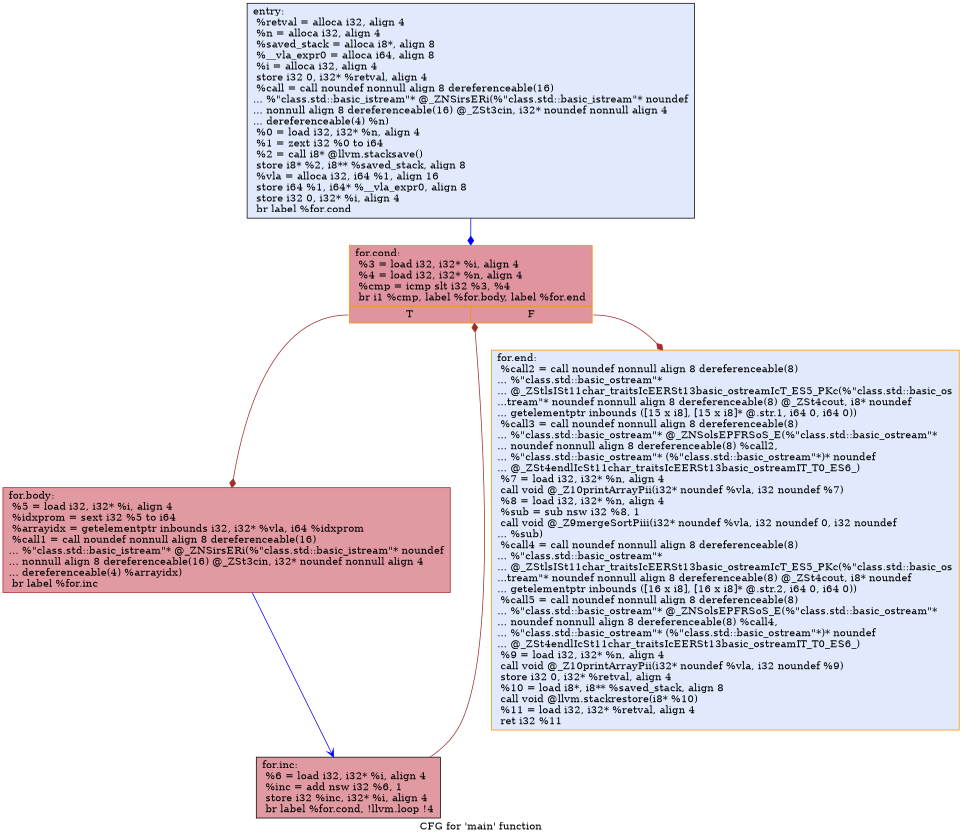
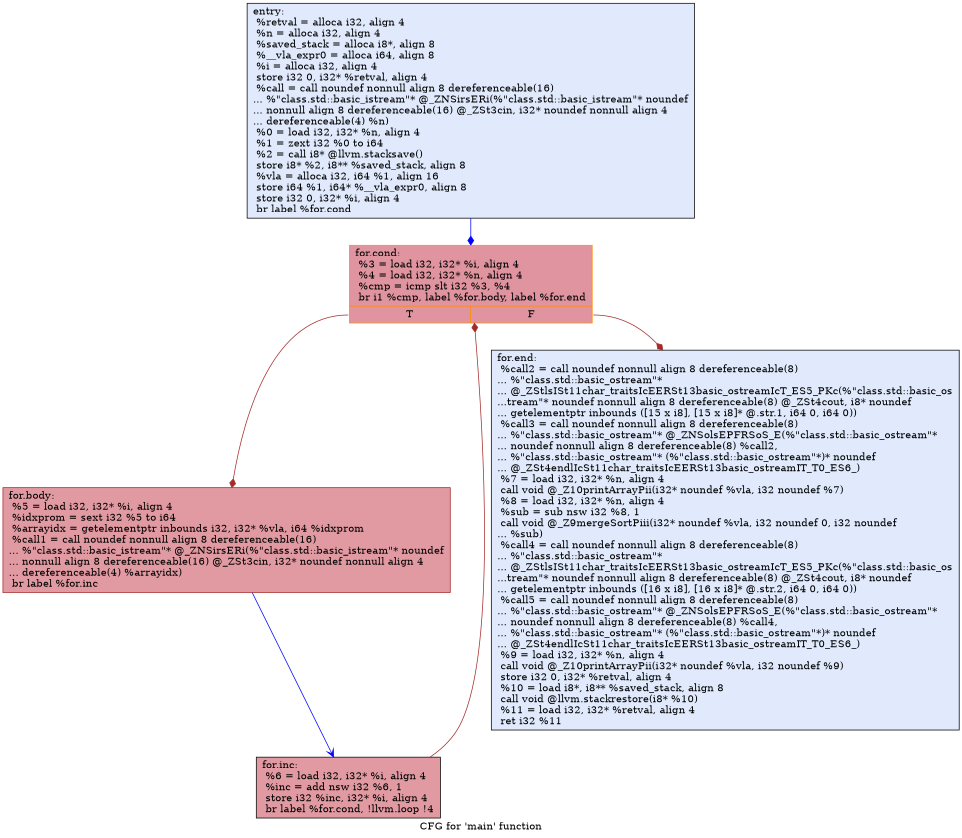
(725, 540) -> (725, 540)
